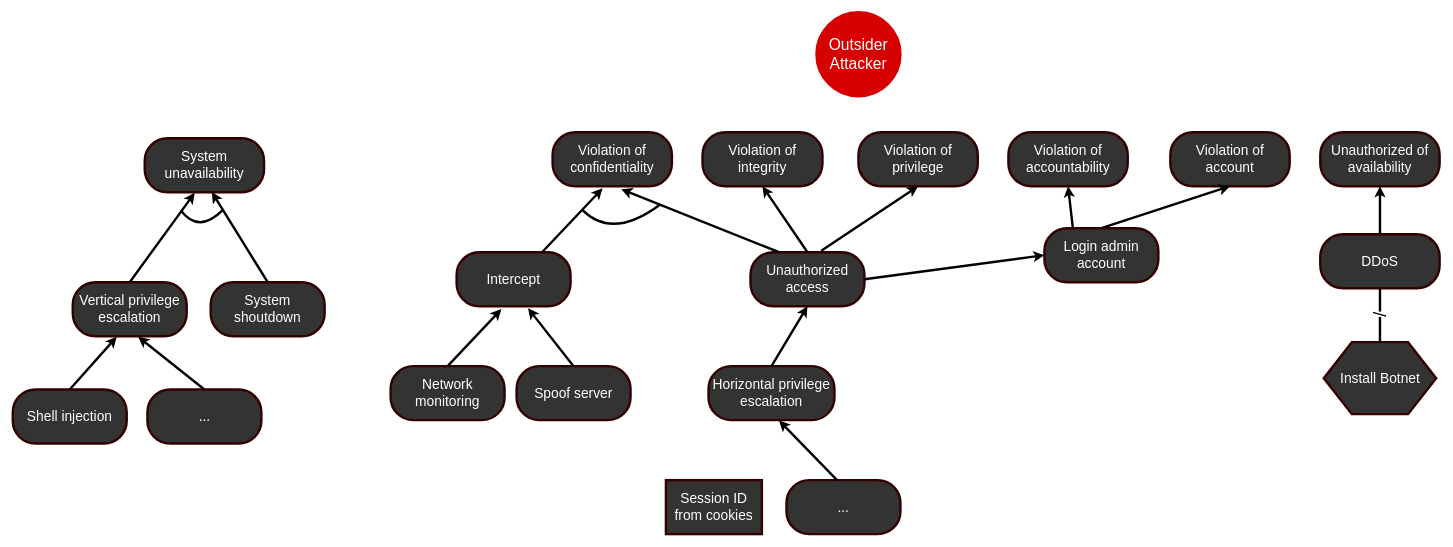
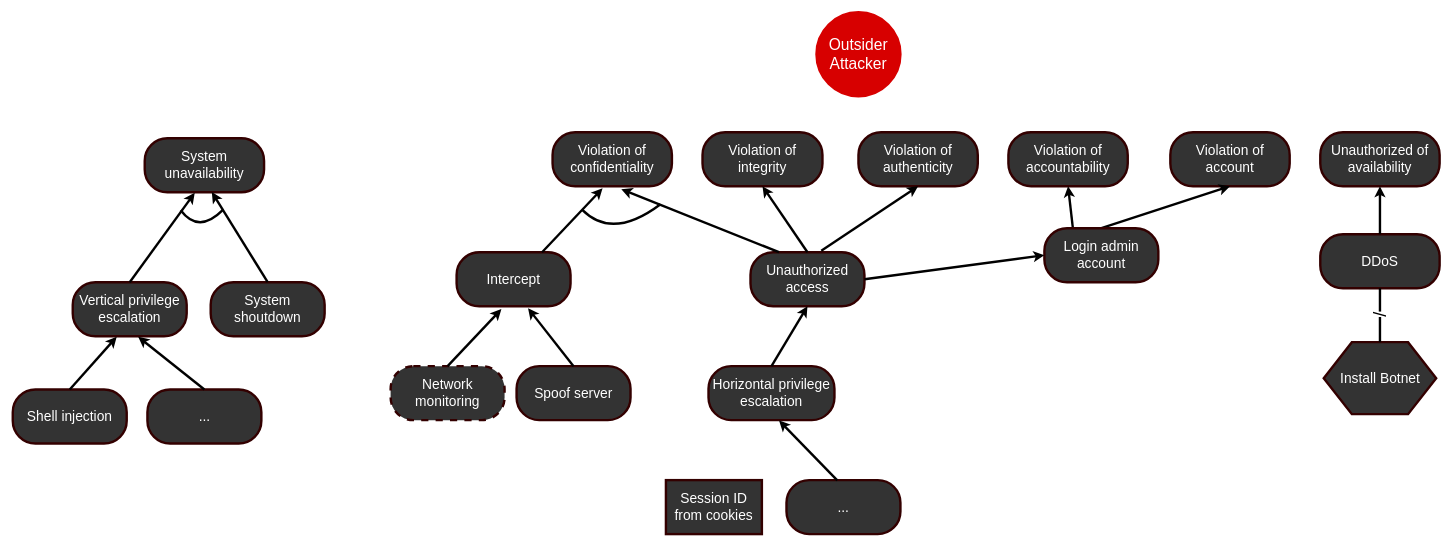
(918, 159) -> (918, 159)
(447, 393) -> (447, 393)
